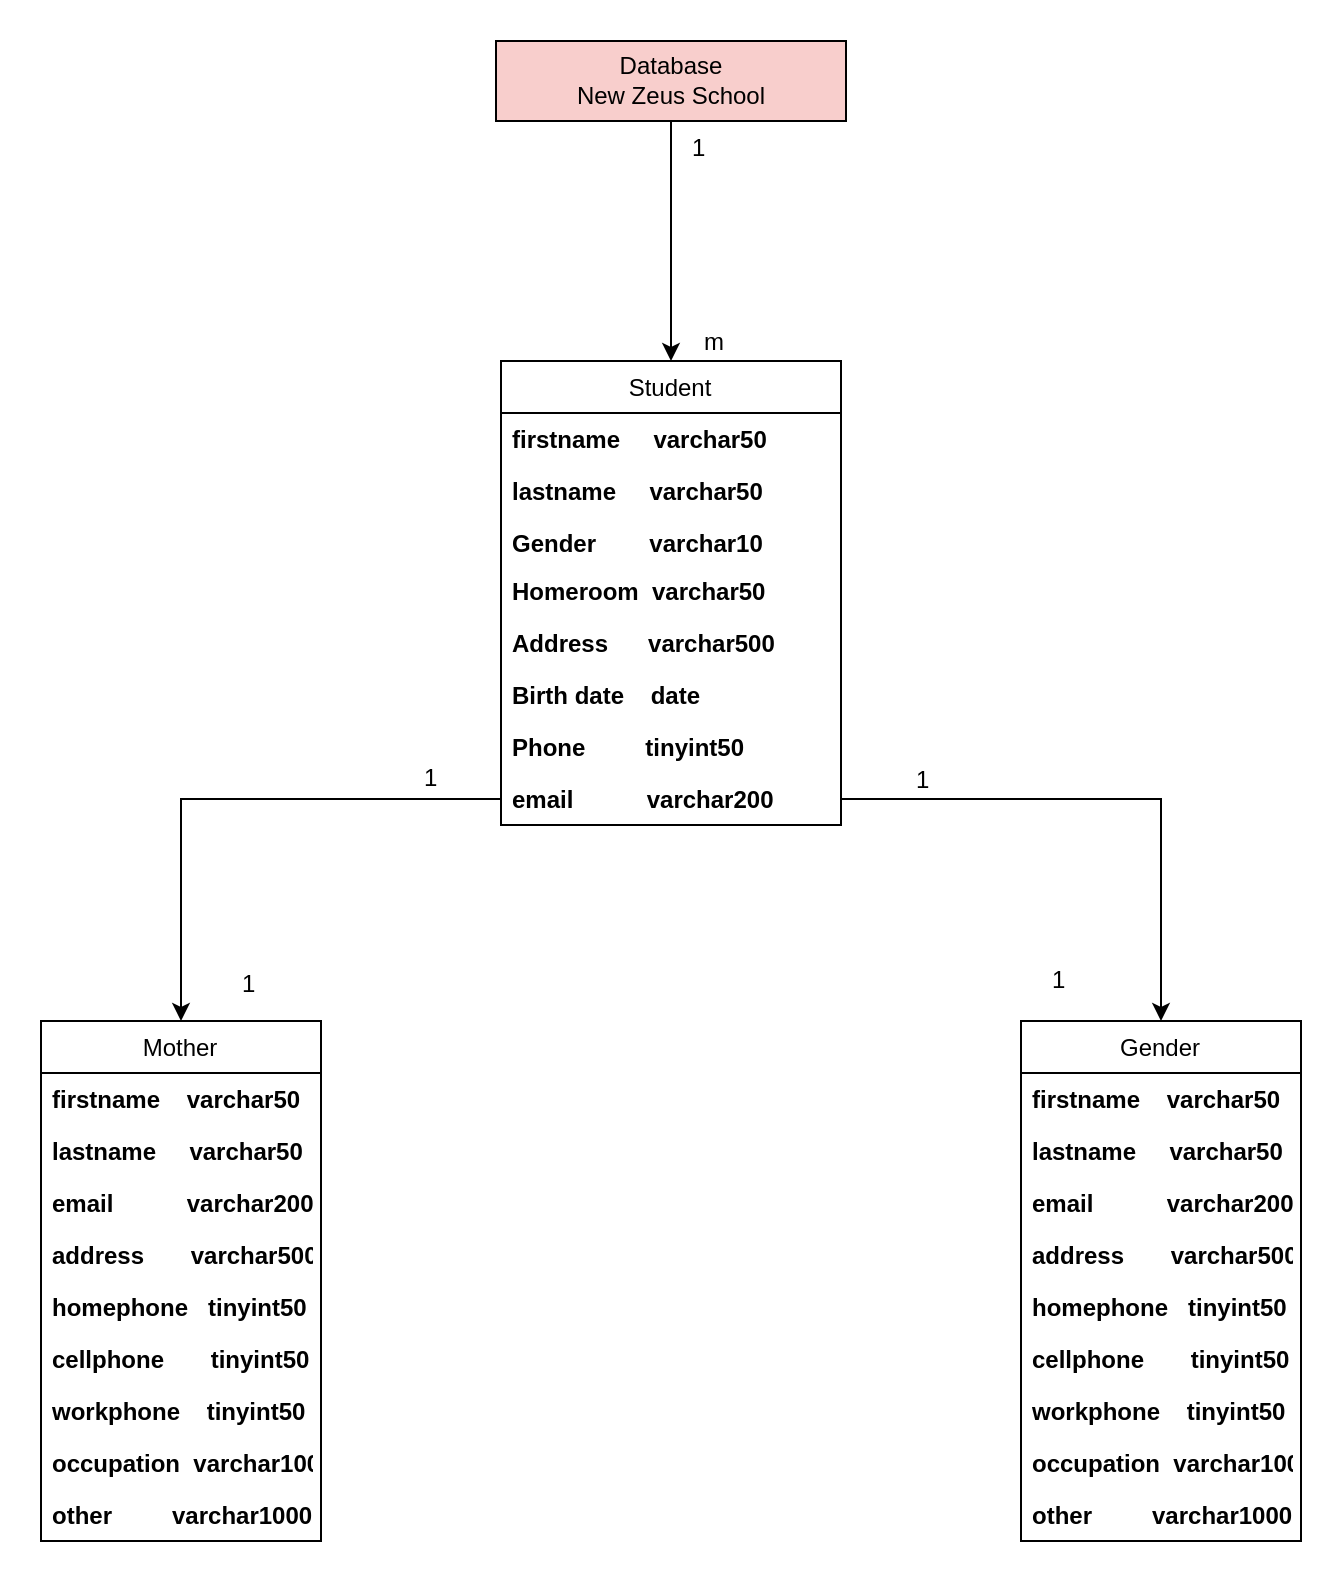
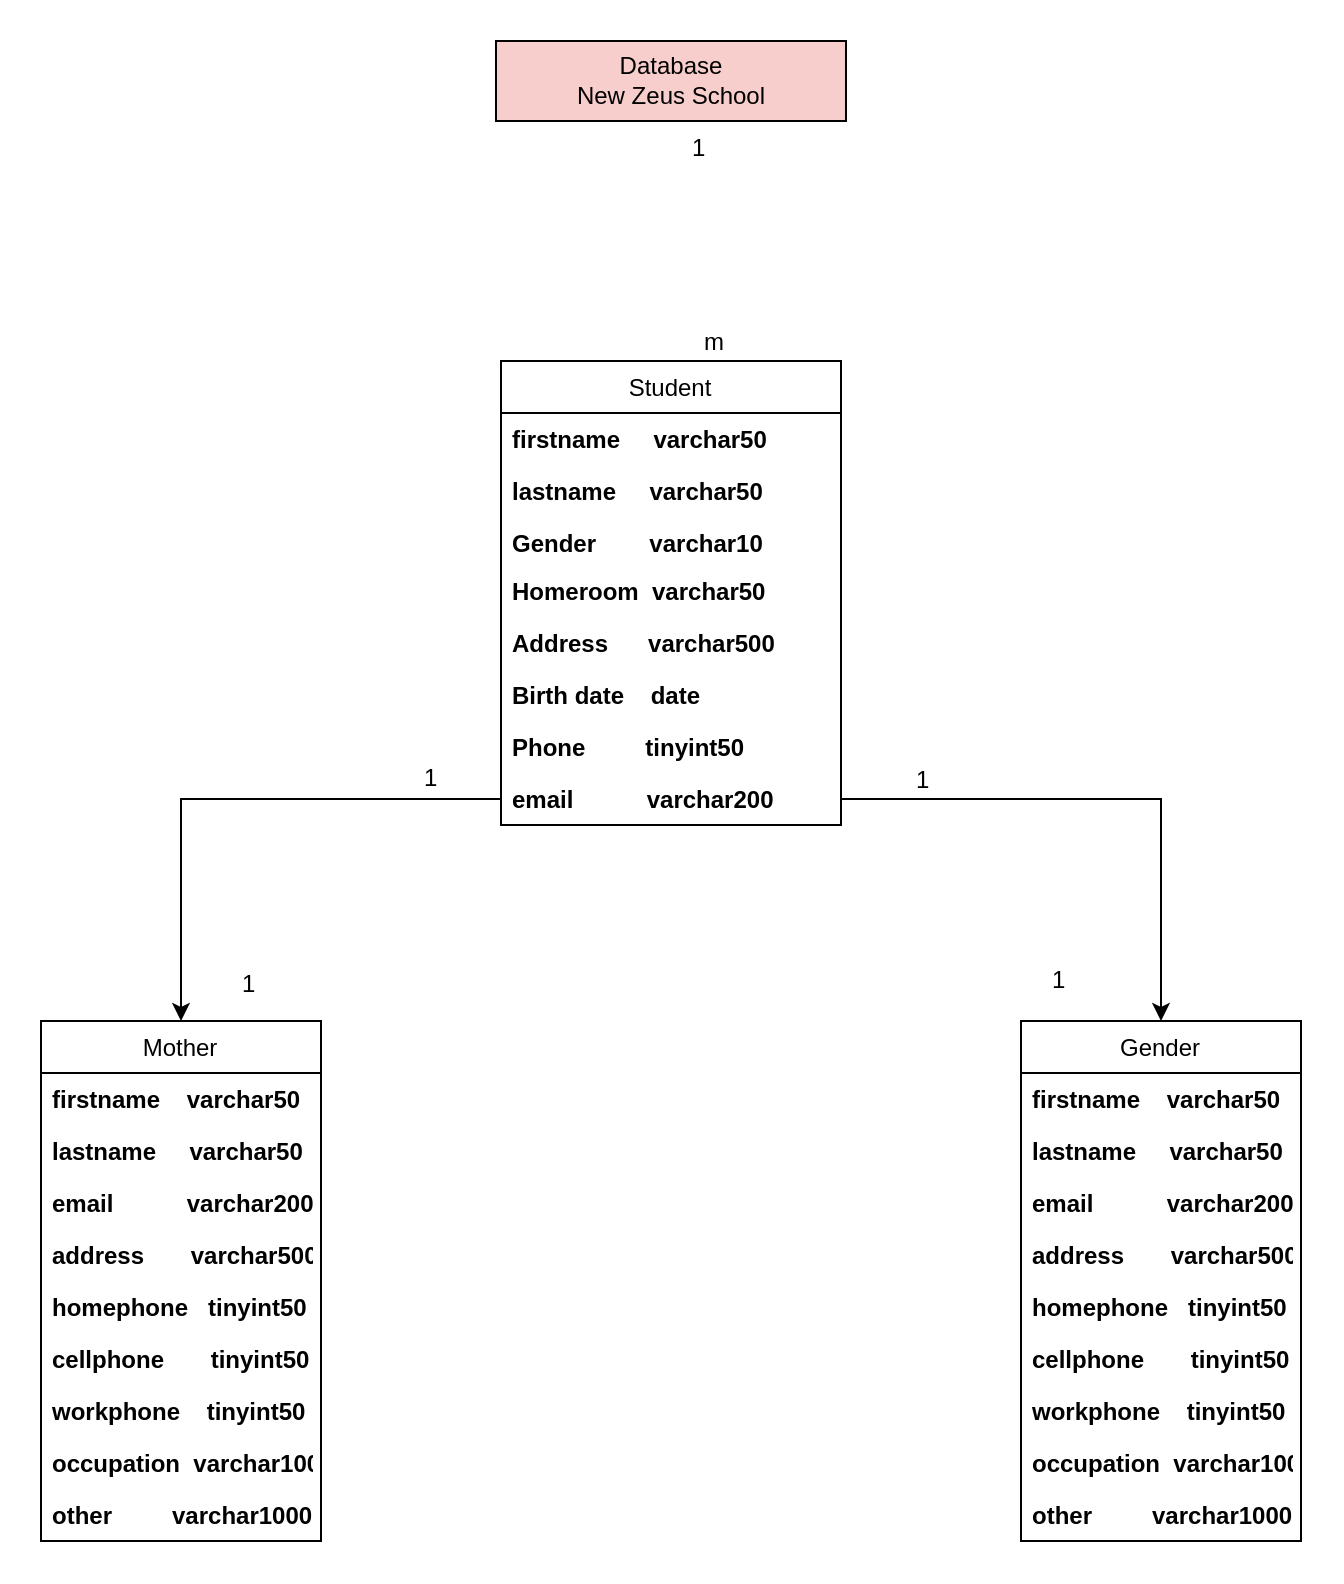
(671, 234) -> none
